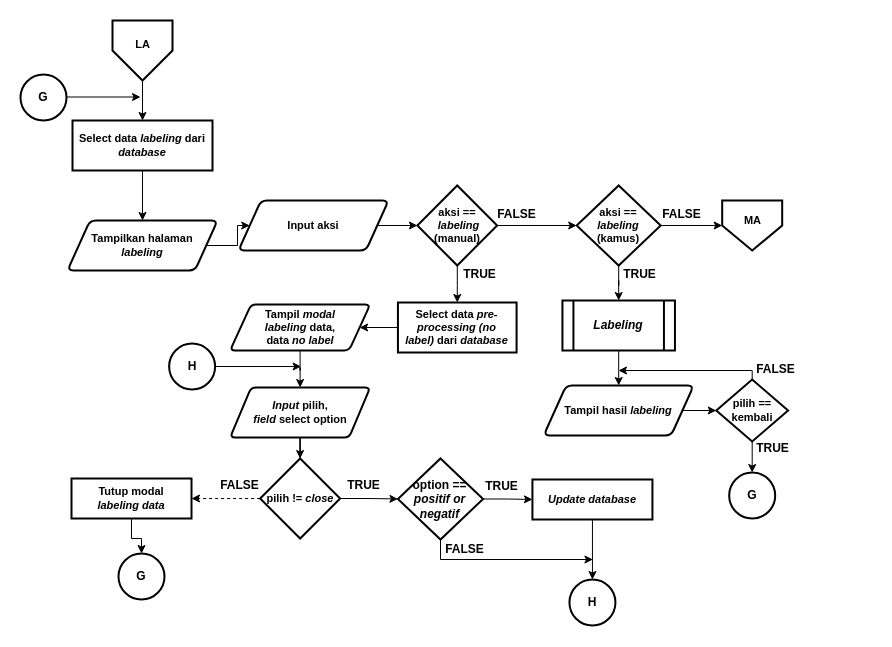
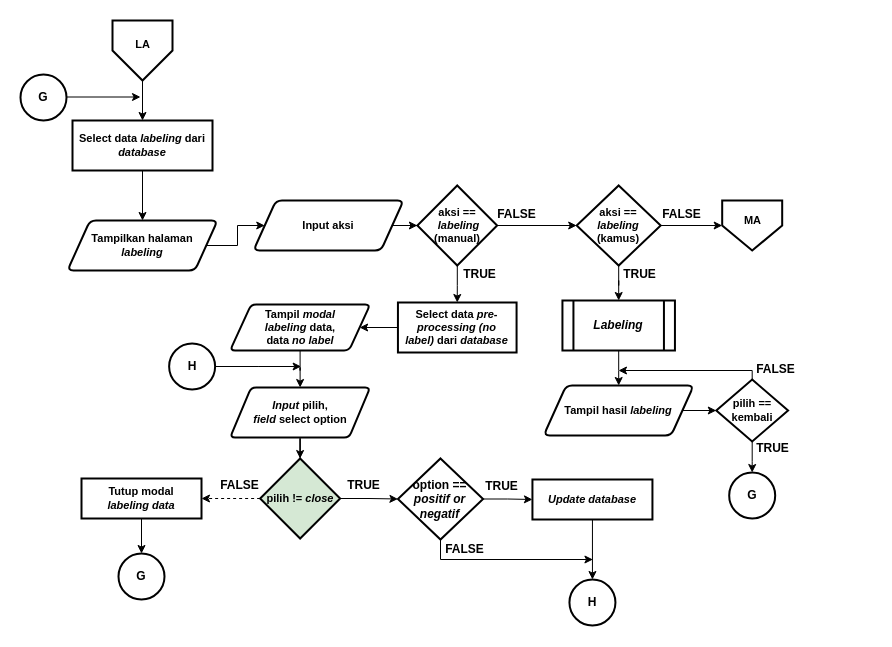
(314, 226) -> (329, 226)
(132, 499) -> (142, 499)
(300, 499) -> (300, 499)
